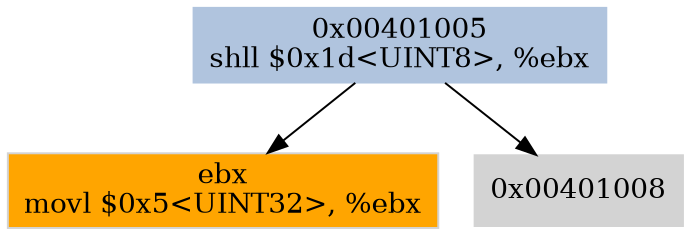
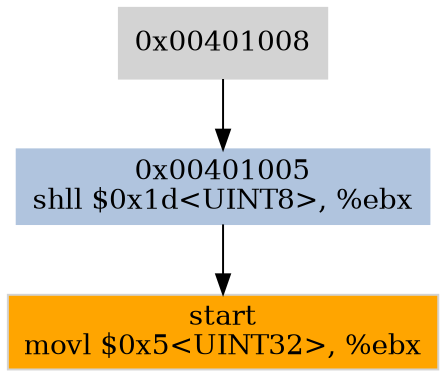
(483, 113) -> (223, 104)
(223, 191) -> (223, 332)
